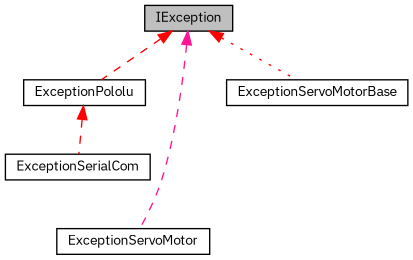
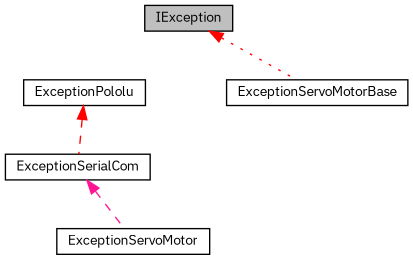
(131, 59) -> none
(172, 139) -> (110, 210)
